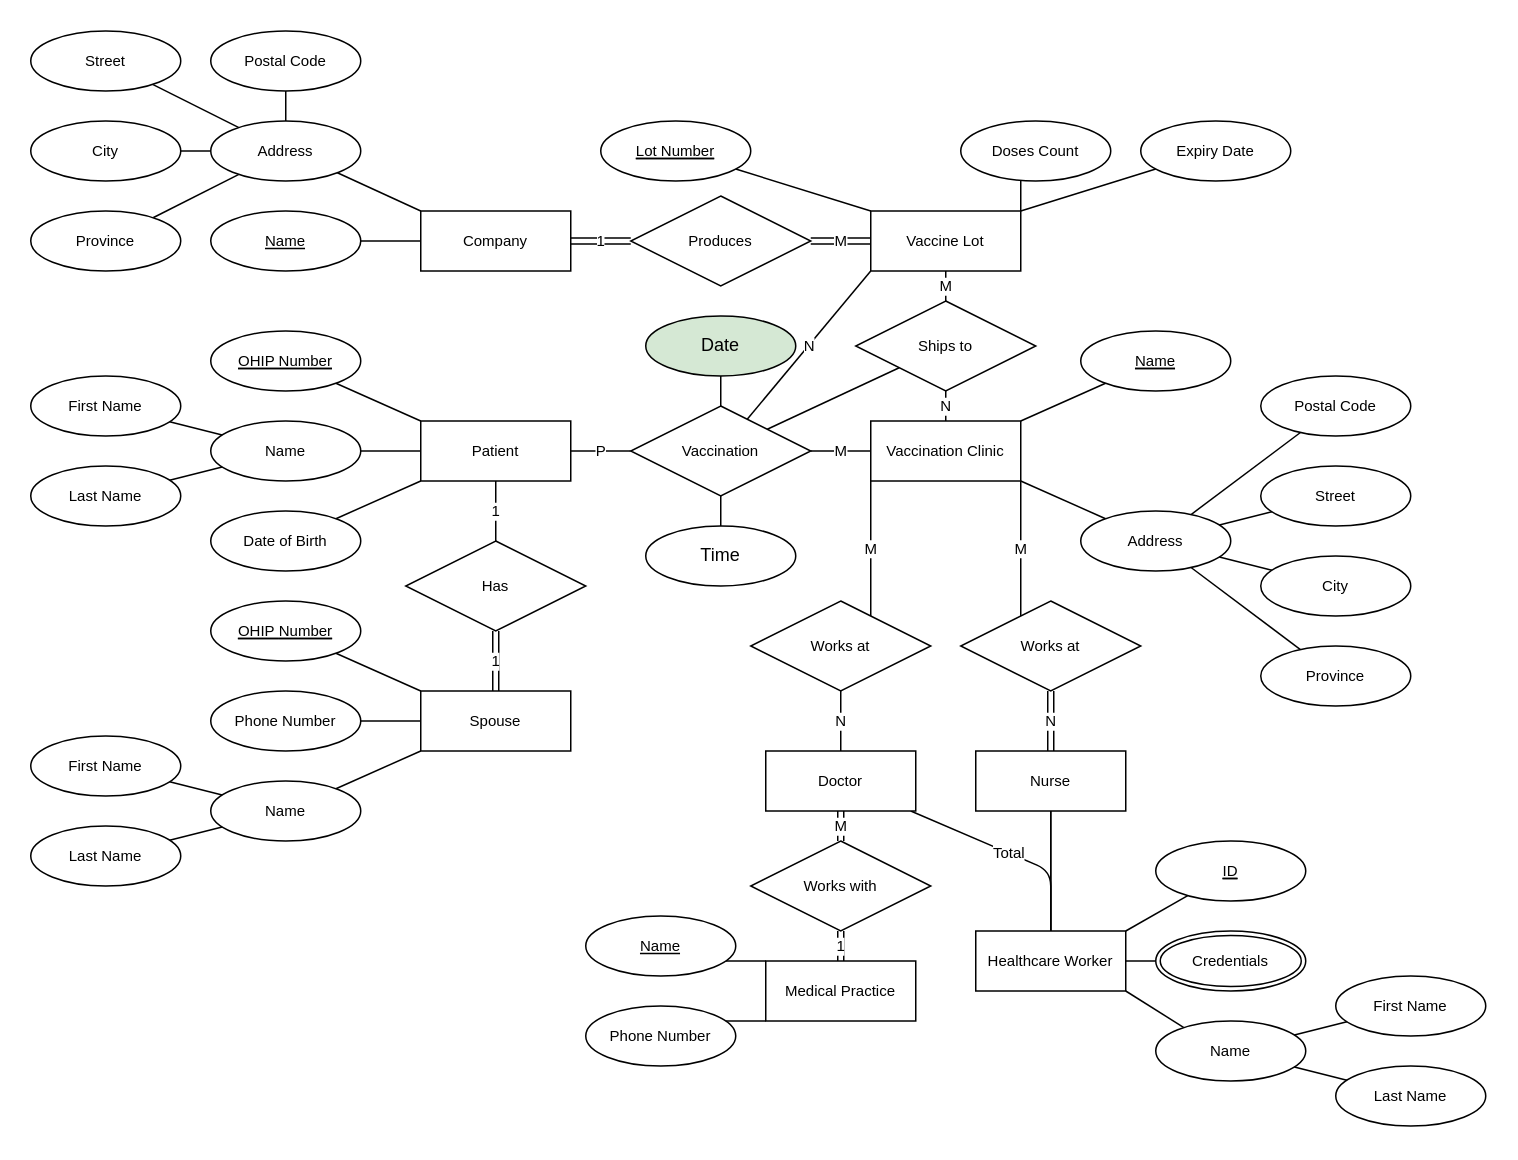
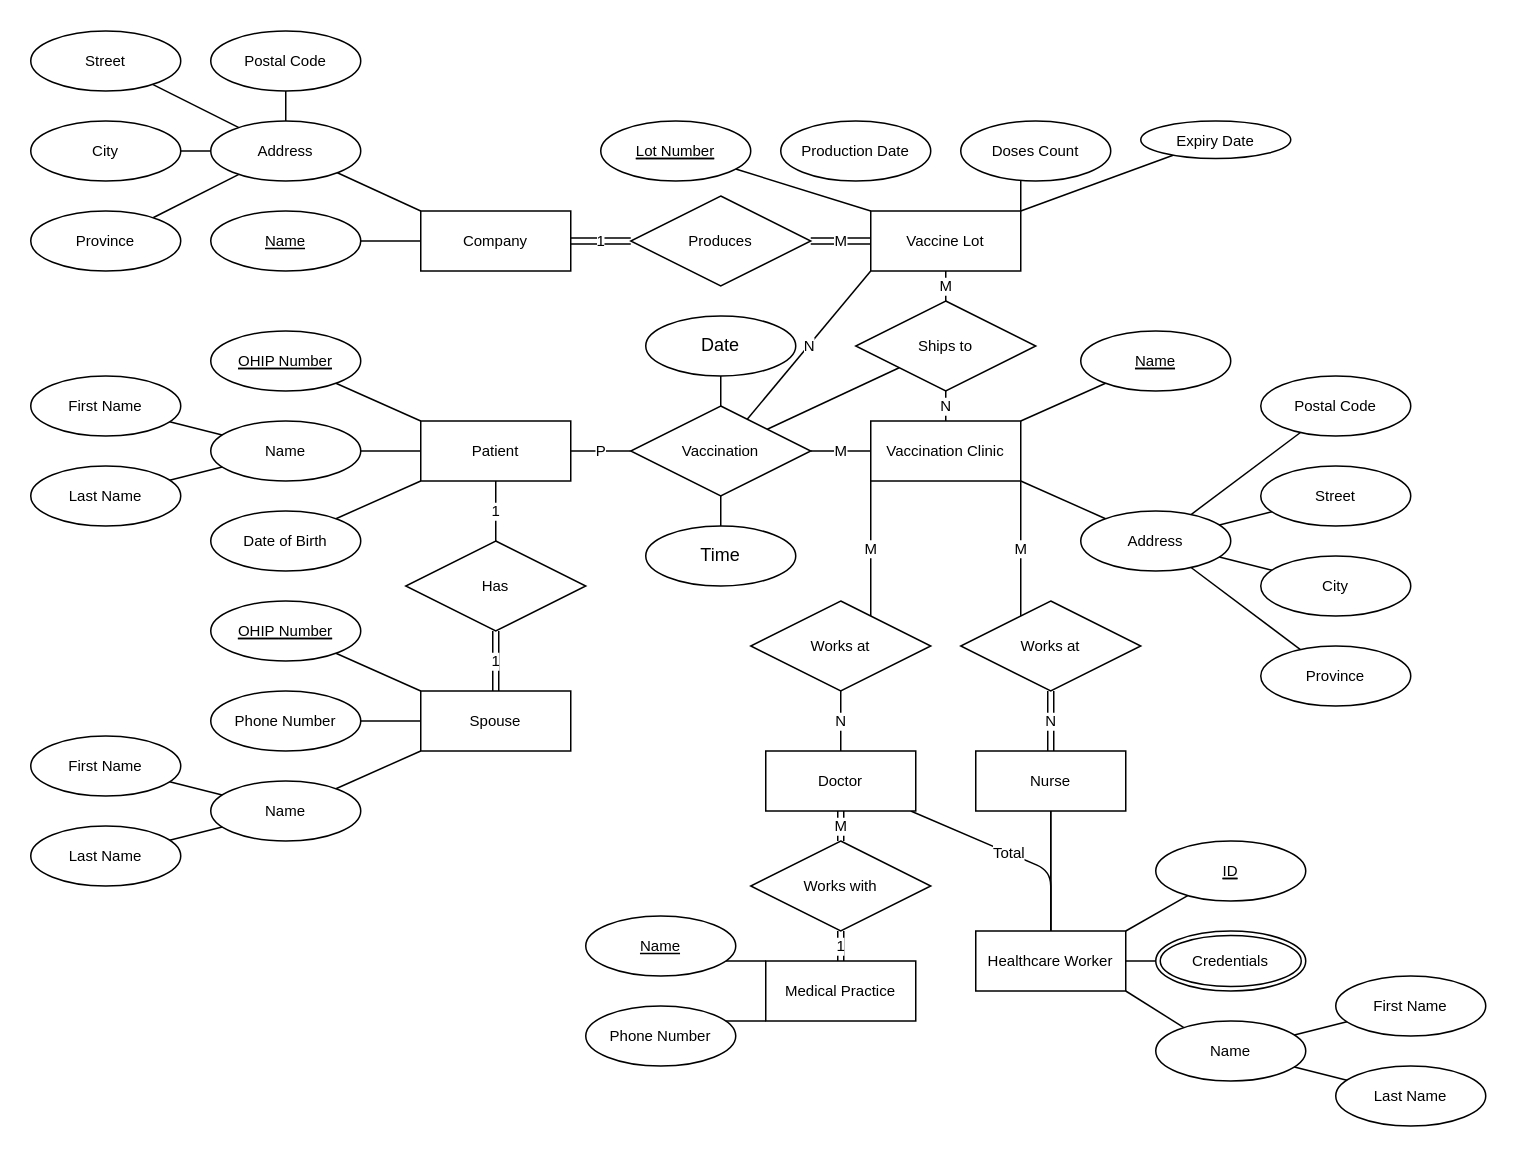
none -> (856, 151)
(1216, 151) -> (1216, 140)
(721, 346) -> (721, 346)
